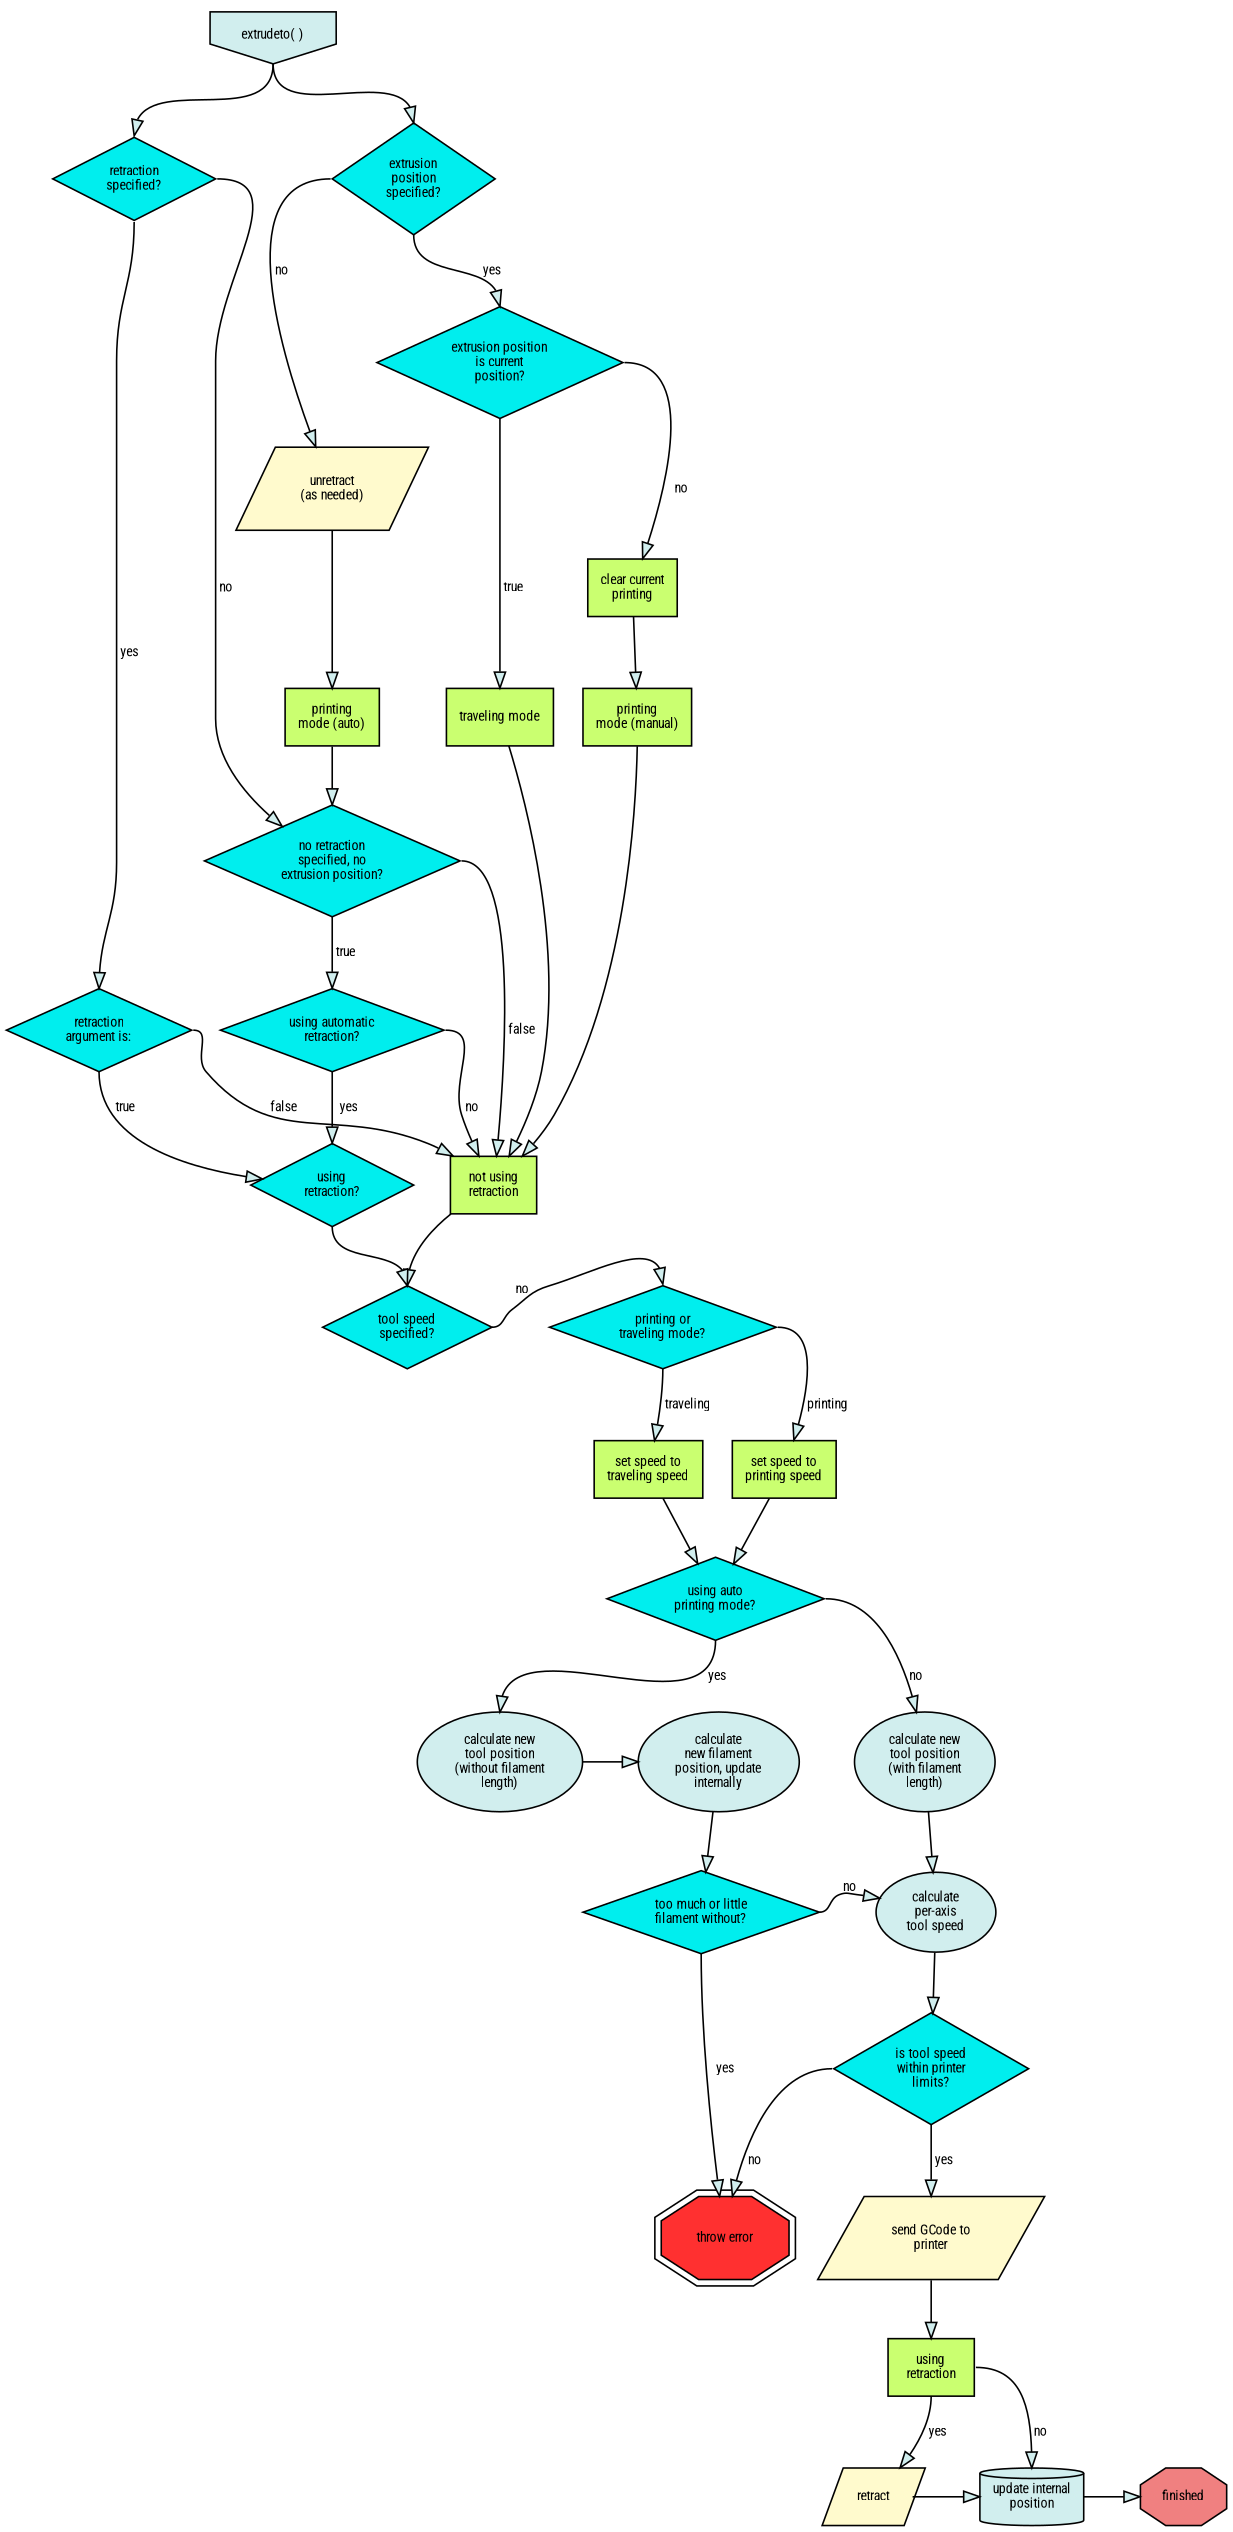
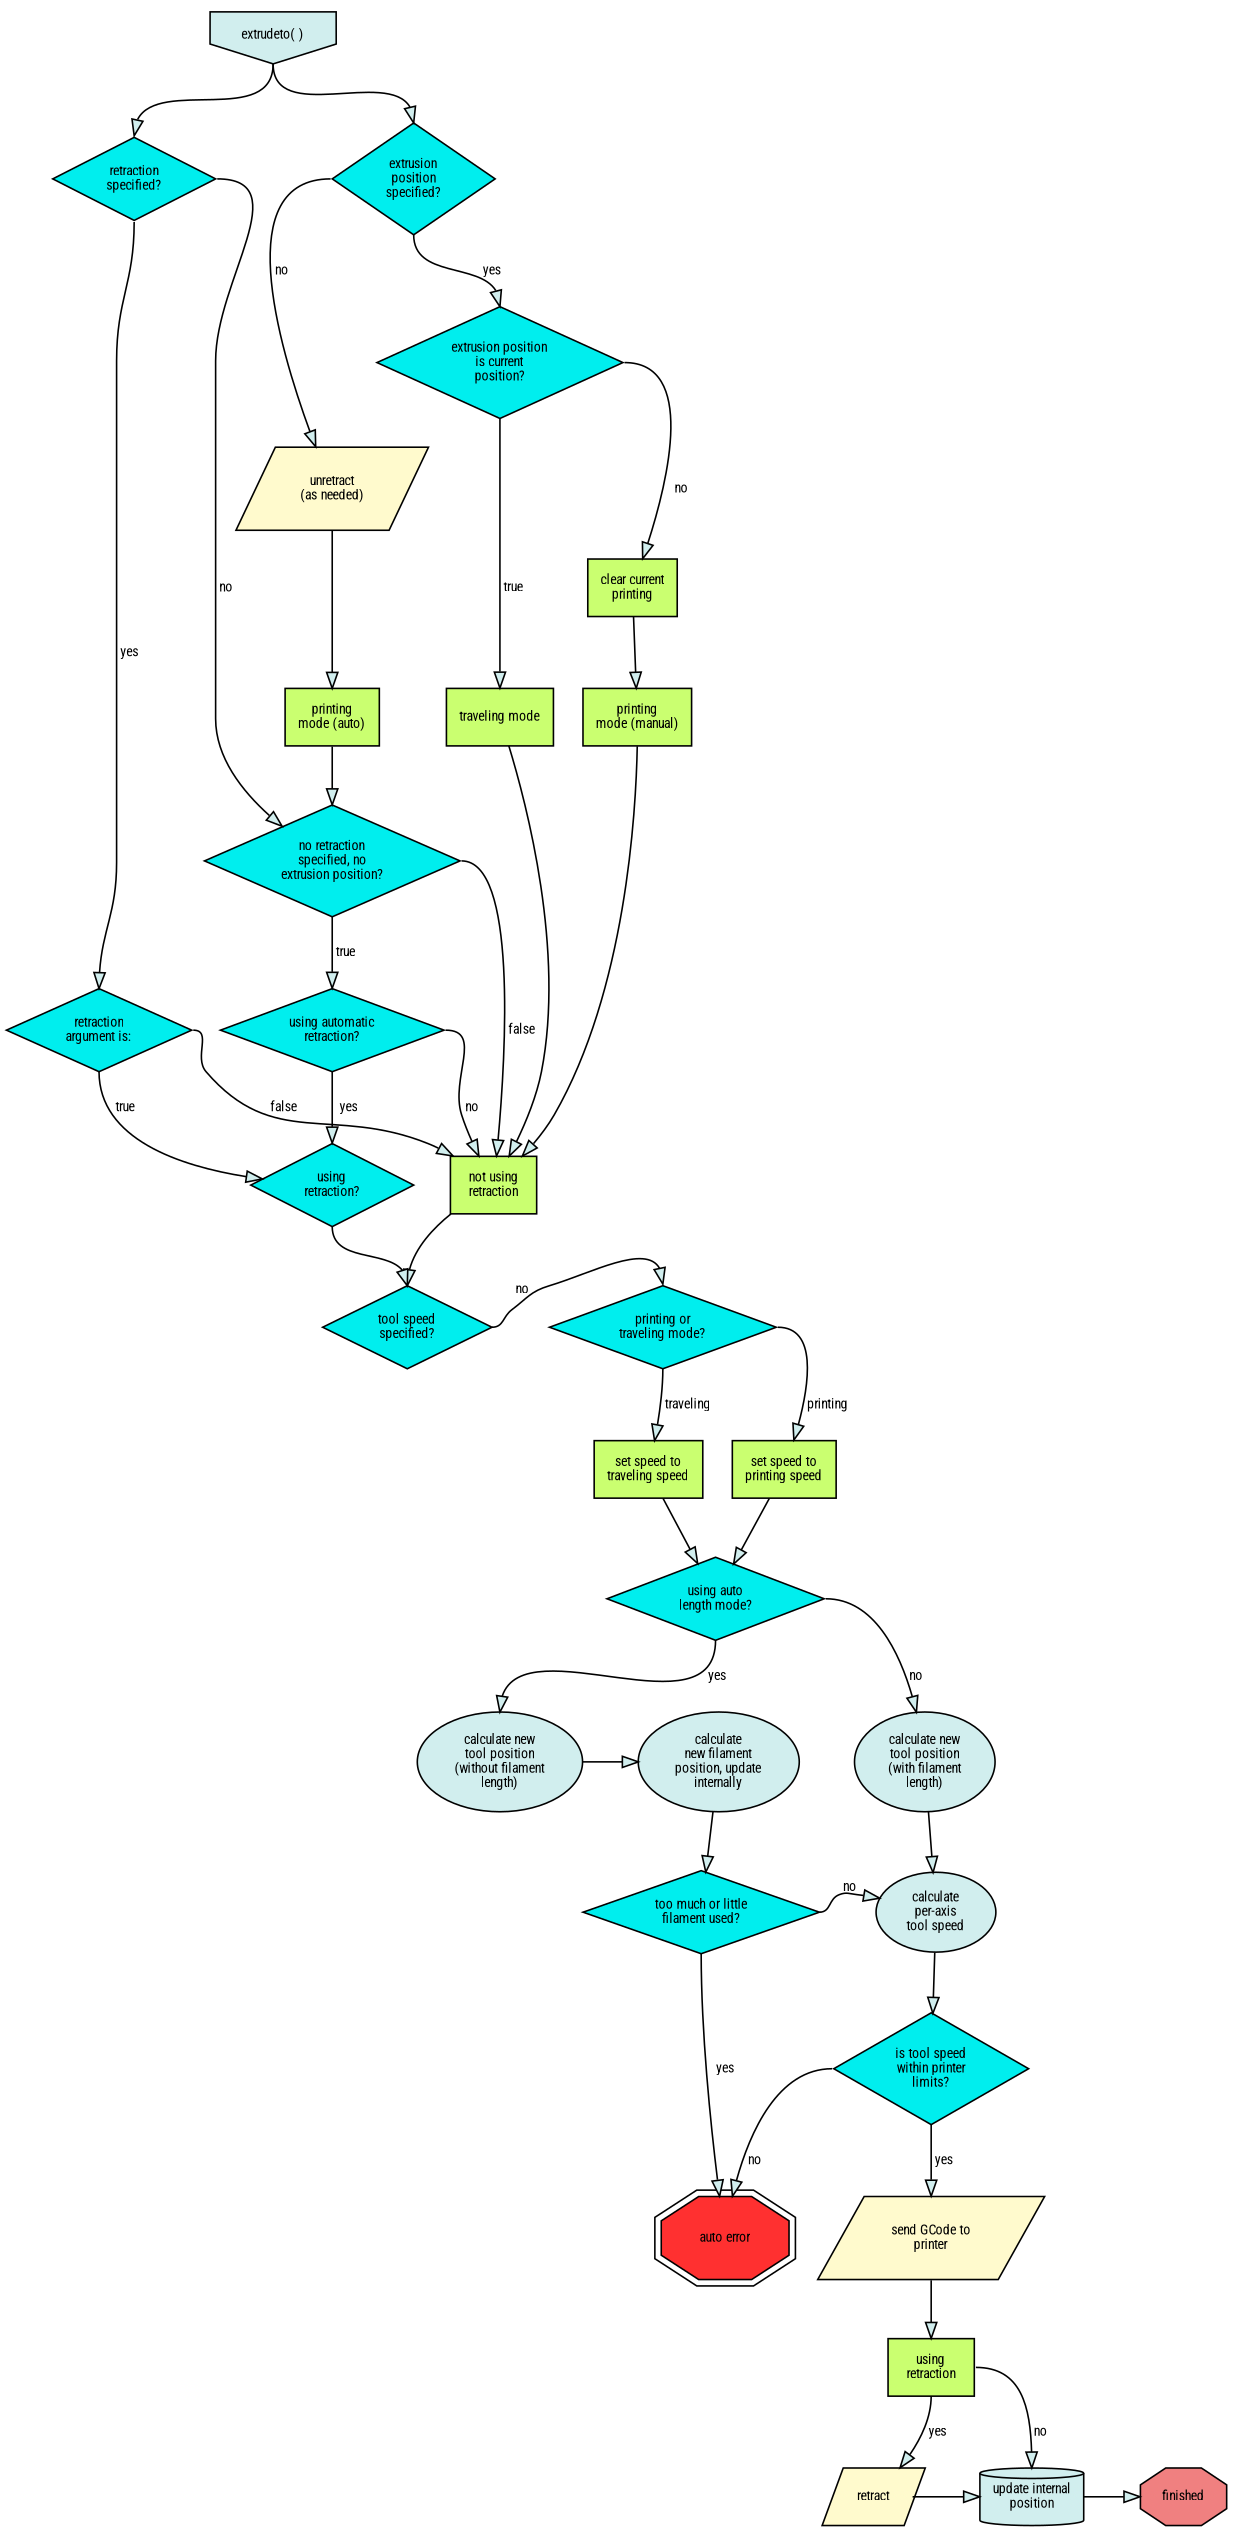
(716, 1606) -> (716, 1606)
(701, 1919) -> (701, 1919)
(725, 2238) -> (725, 2238)
